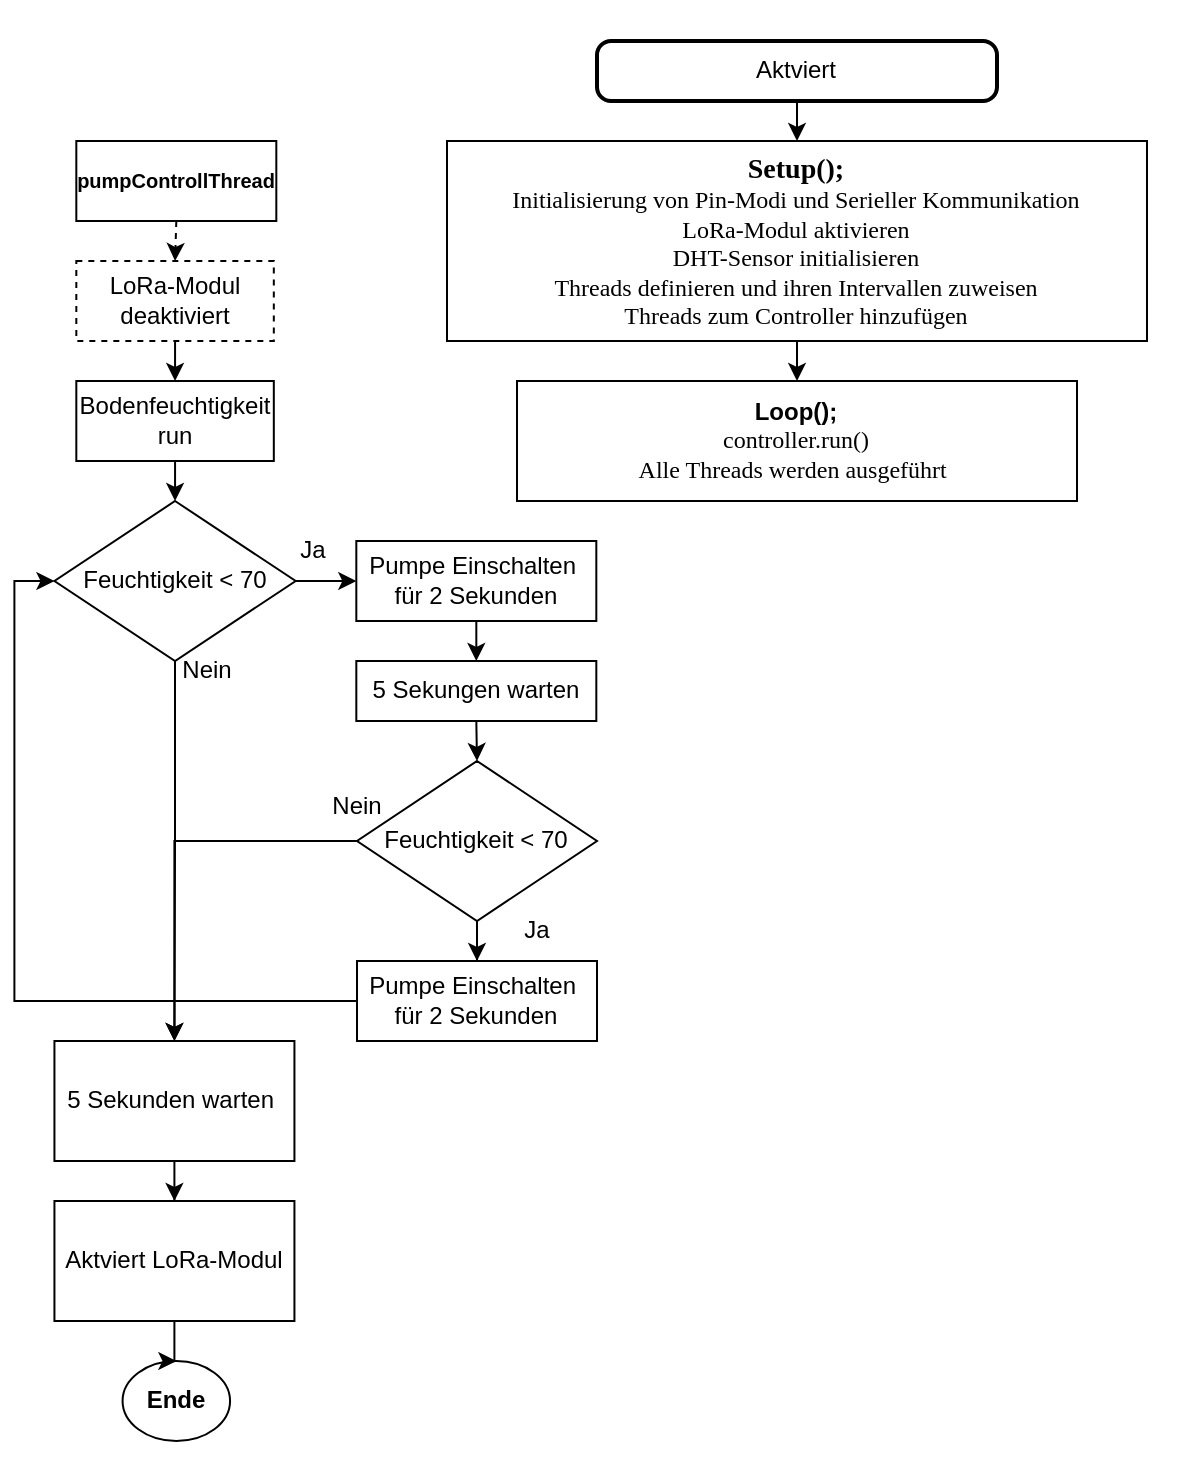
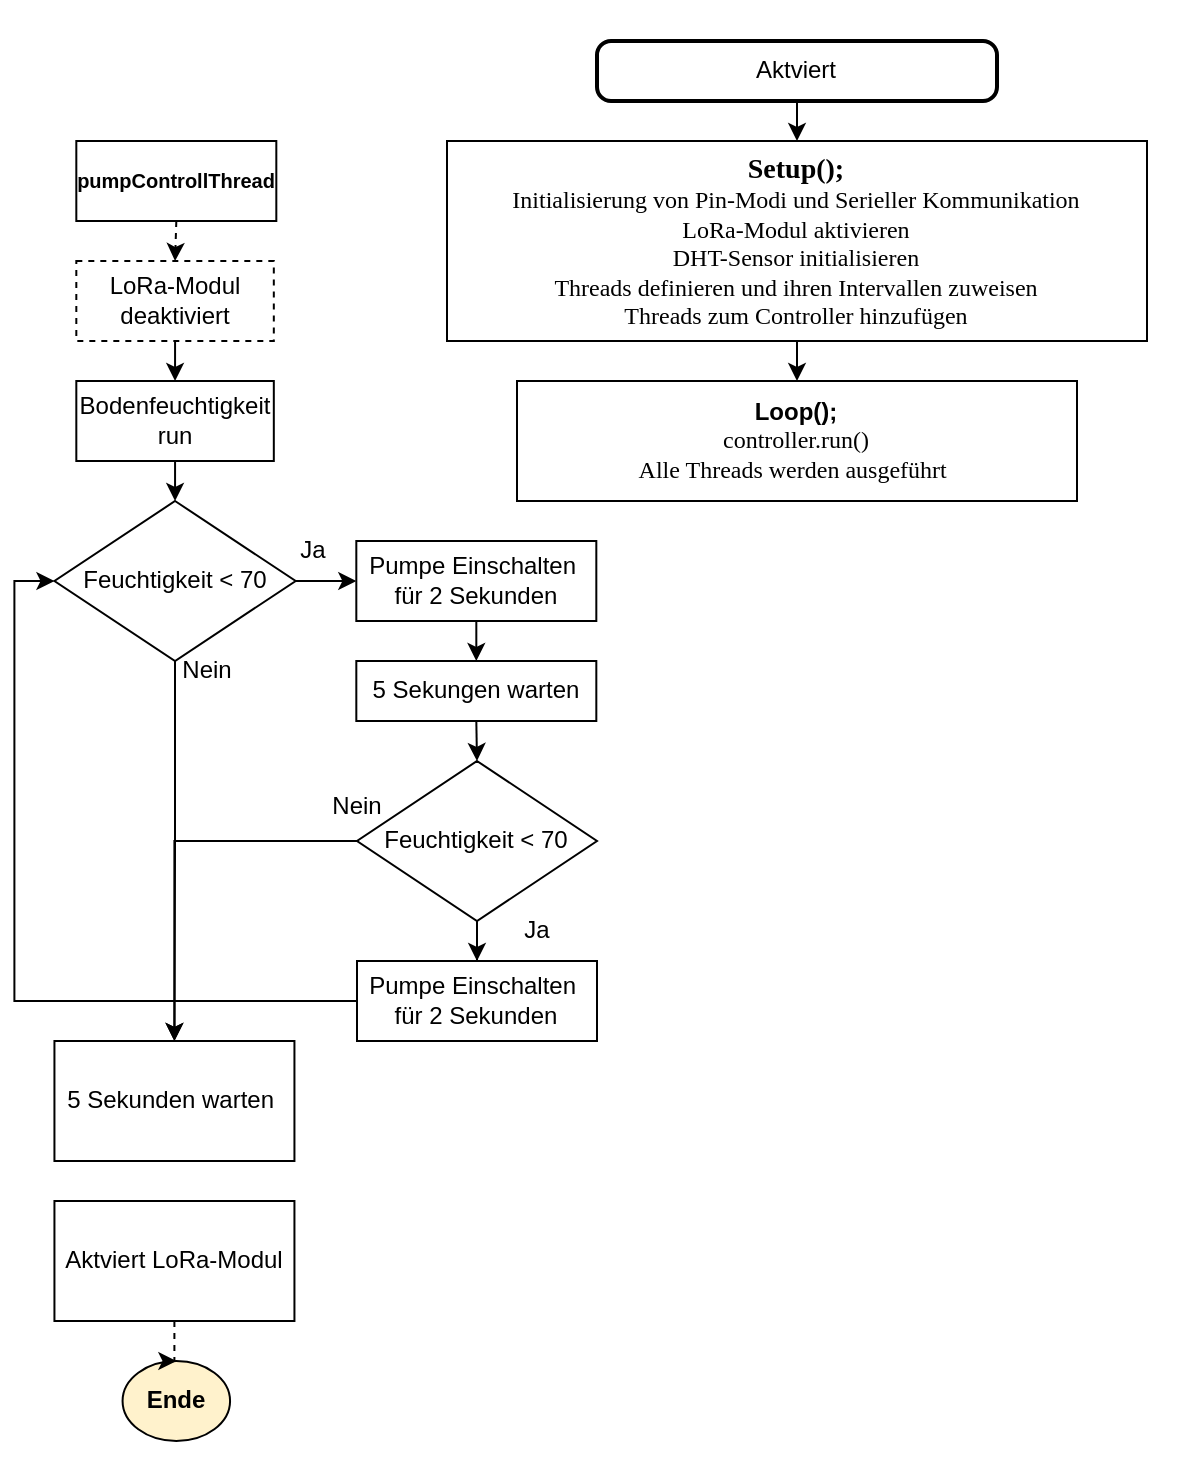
(174, 1188) -> none
(174, 1341) -> (174, 1341)
(176, 1401) -> (176, 1401)
